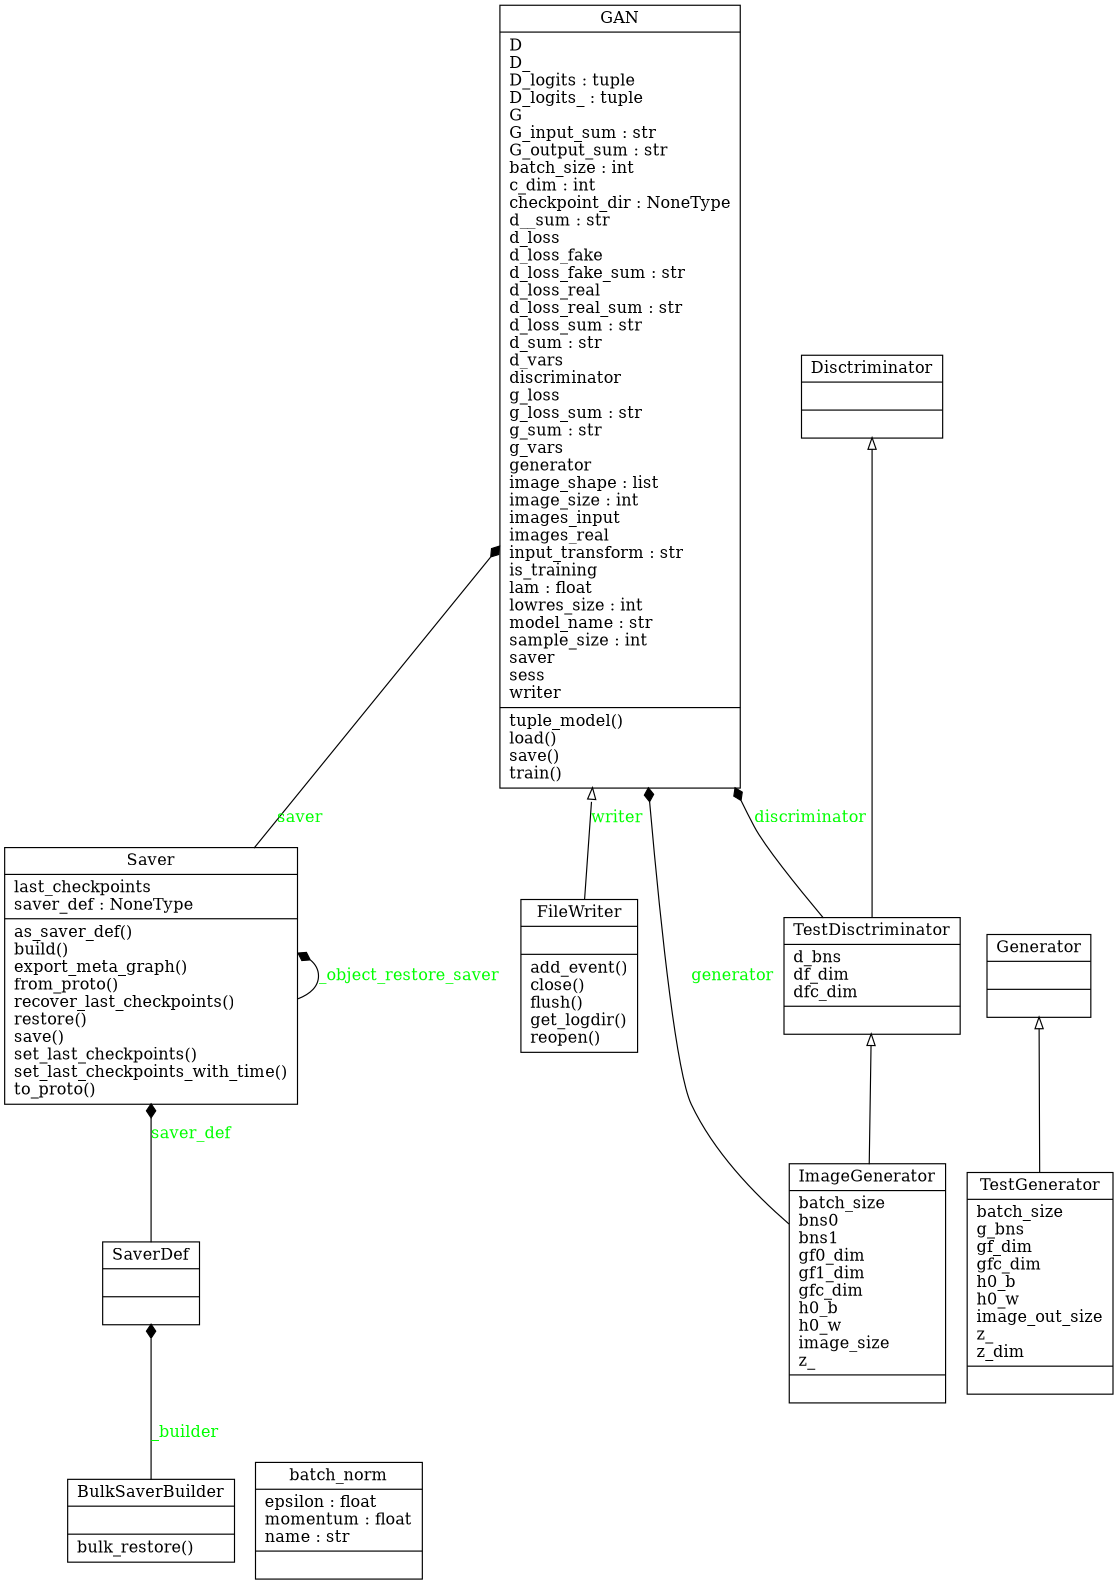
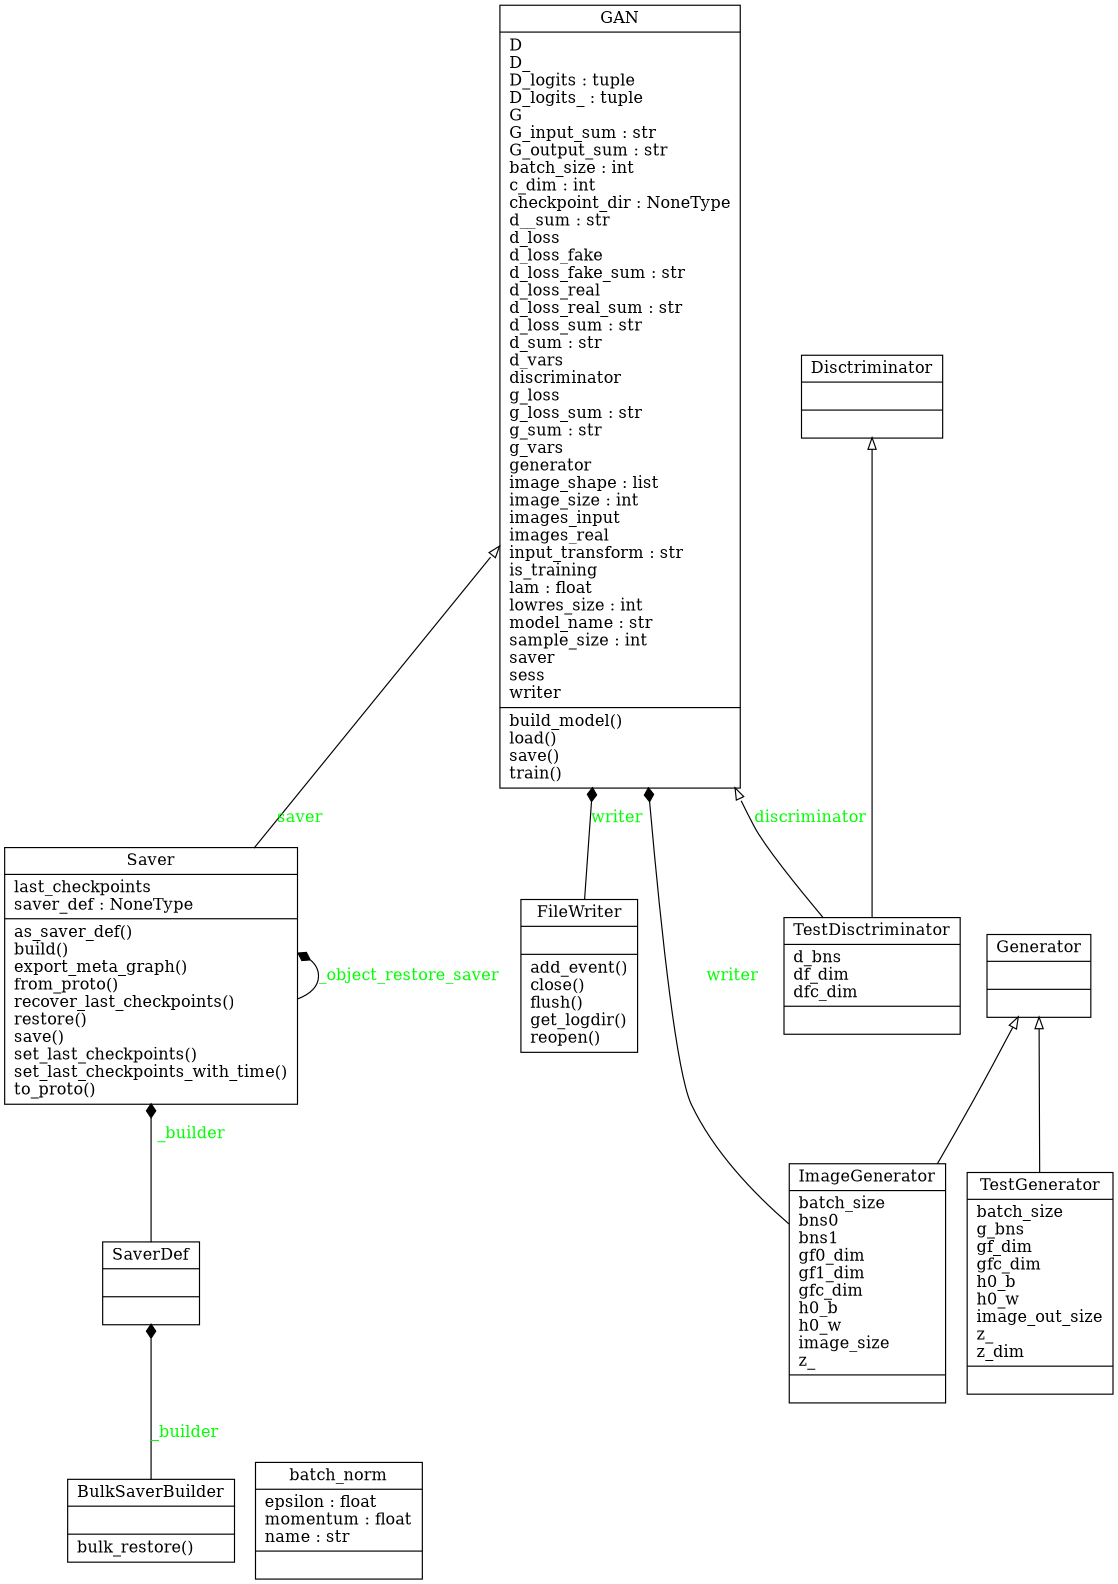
(372, 703) -> (372, 703)
(566, 721) -> (566, 721)
(588, 851) -> (588, 851)
(778, 862) -> (778, 862)
(733, 976) -> (733, 976)
(870, 1105) -> (976, 1096)
(191, 1134) -> (191, 1134)
